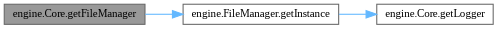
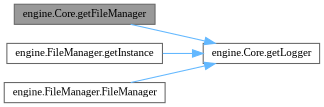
(159, 14) -> (168, 33)
none -> (85, 93)
